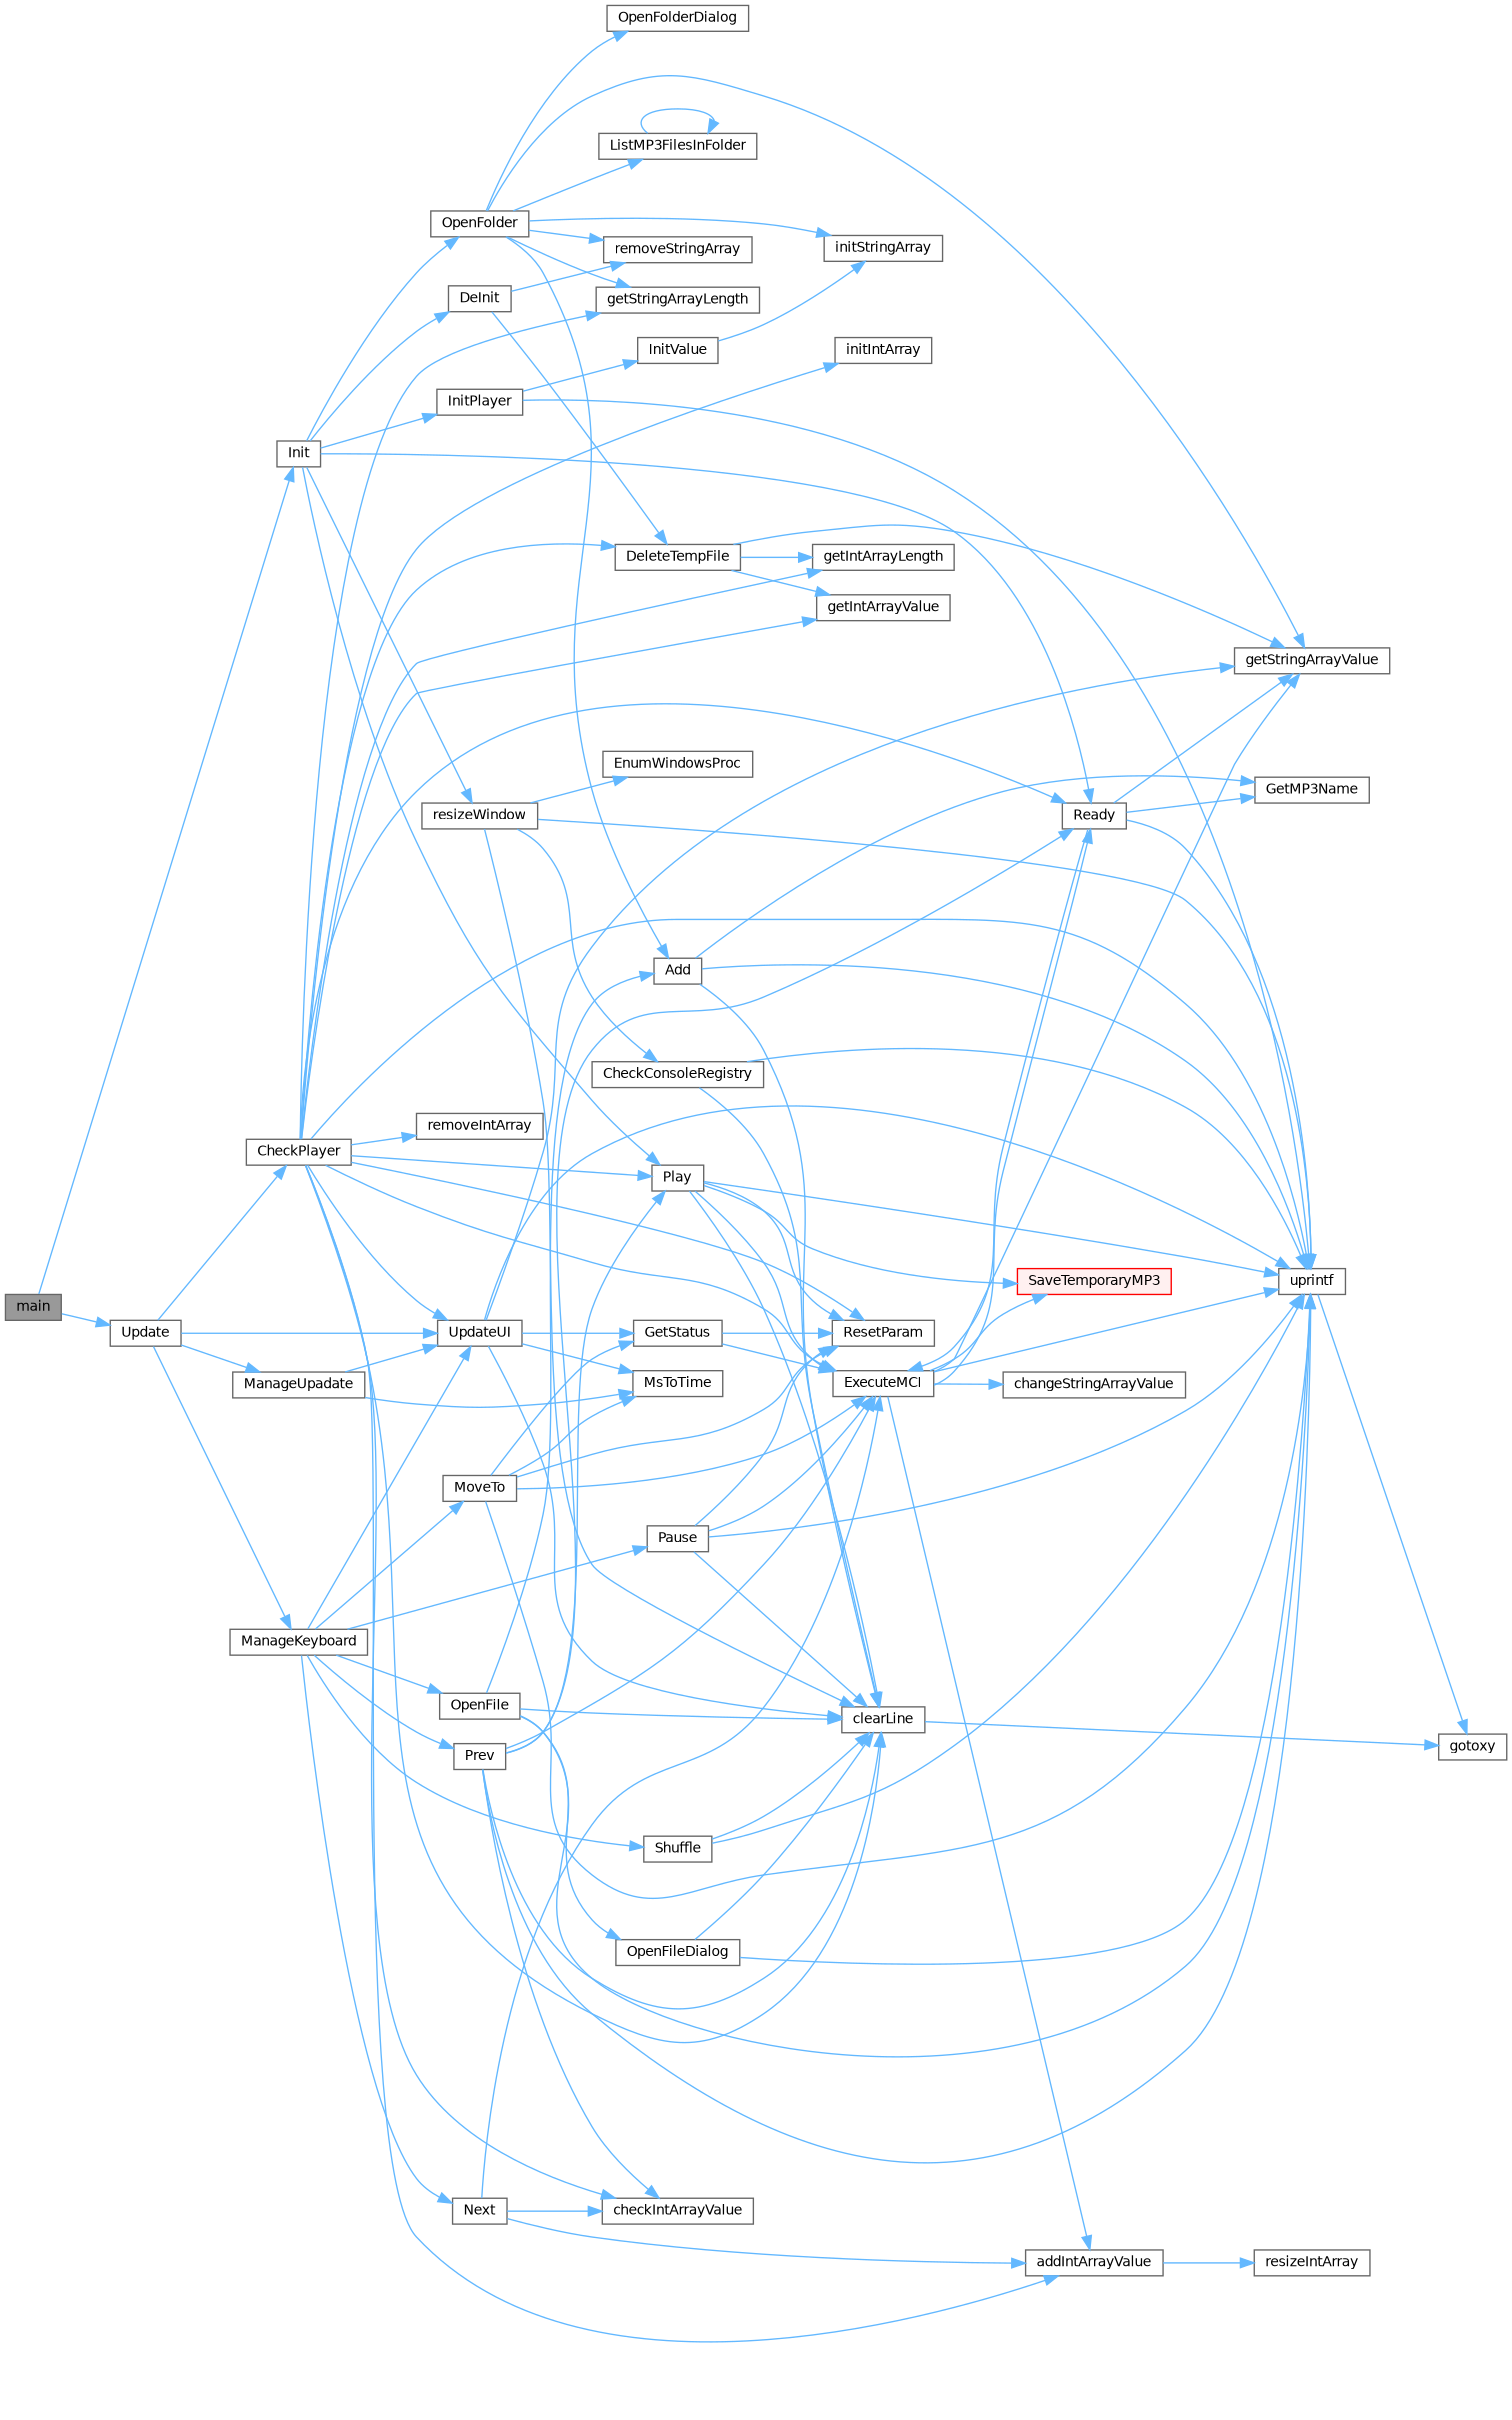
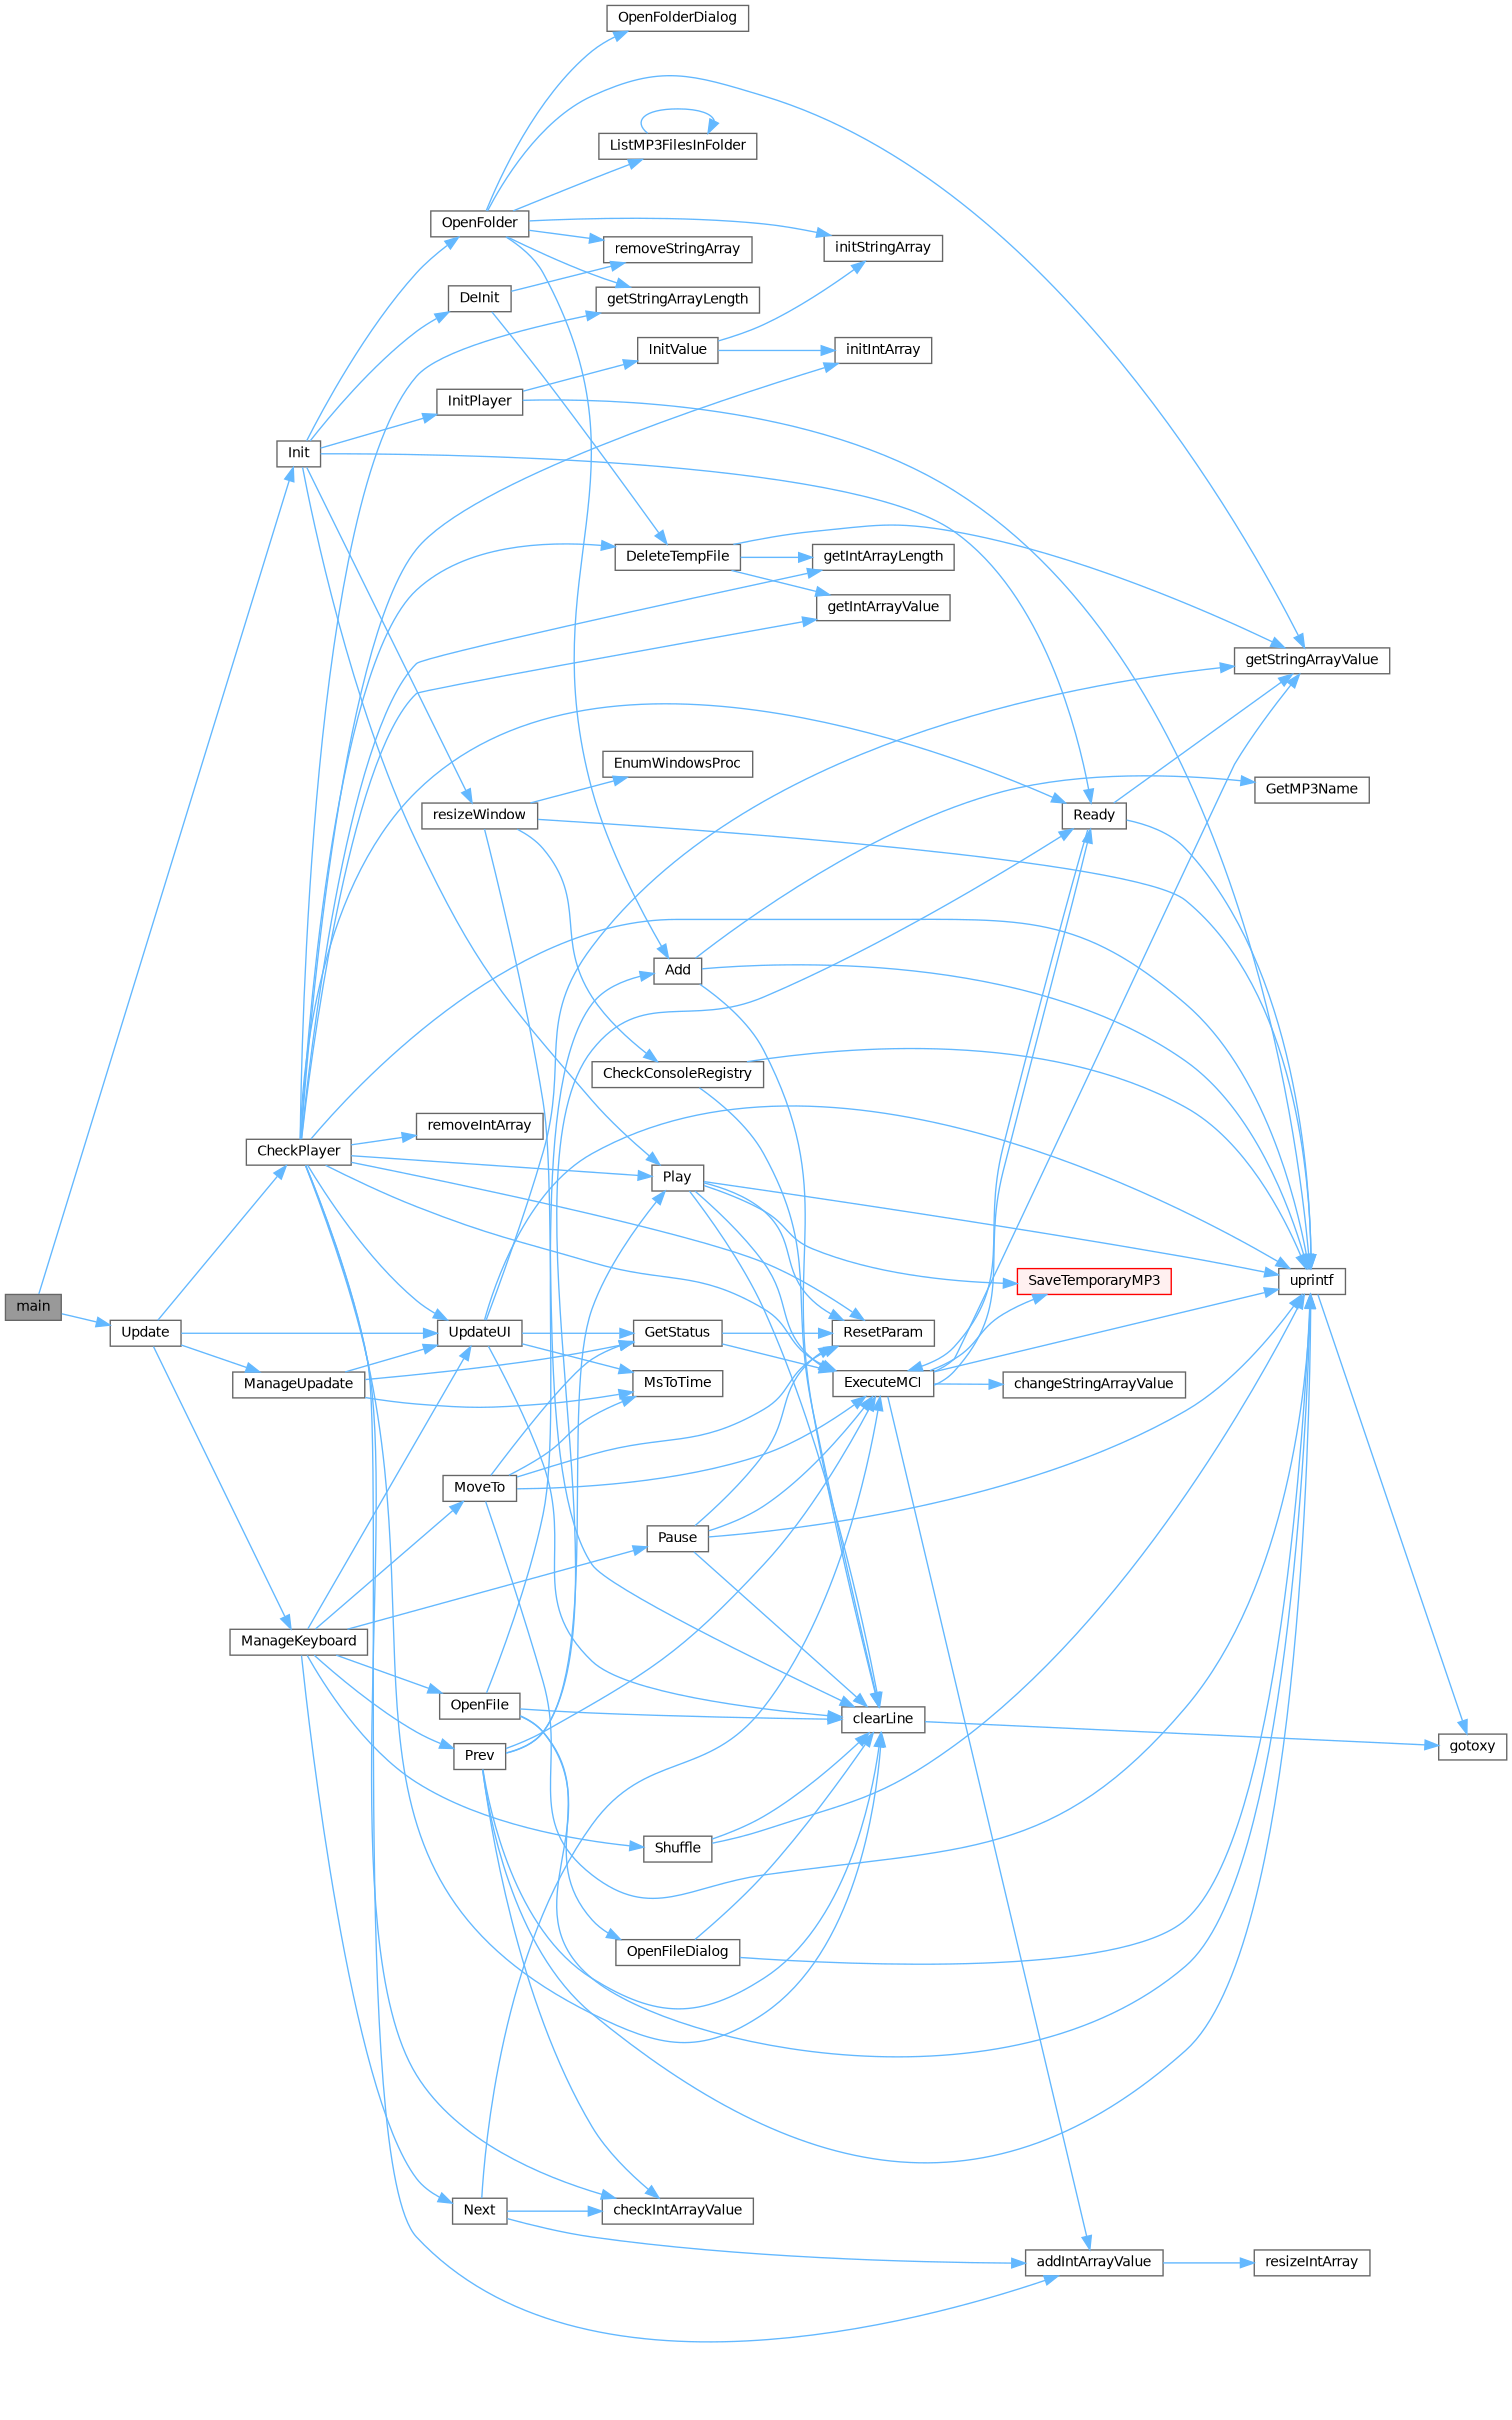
none -> (770, 350)
(1184, 805) -> none
none -> (487, 1367)
